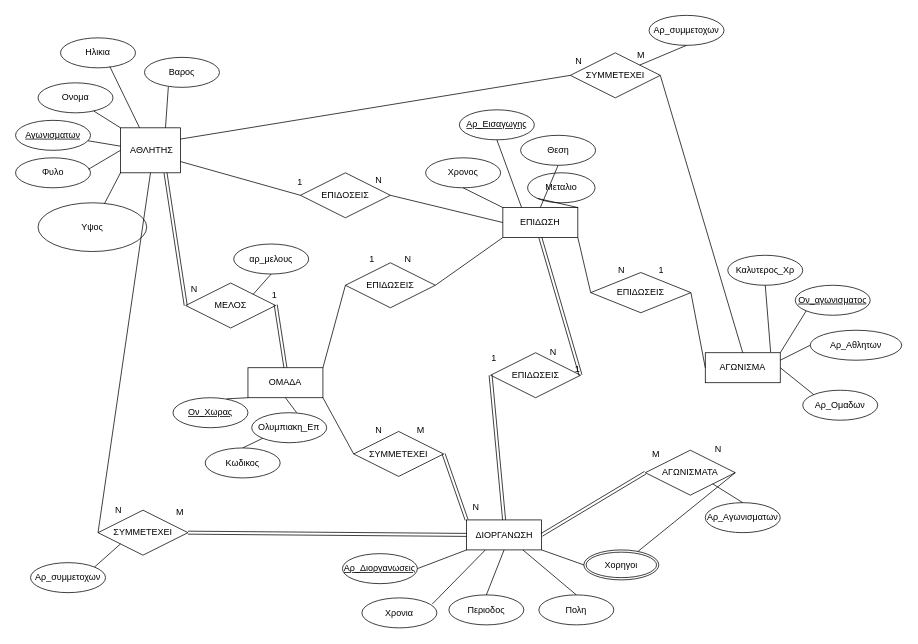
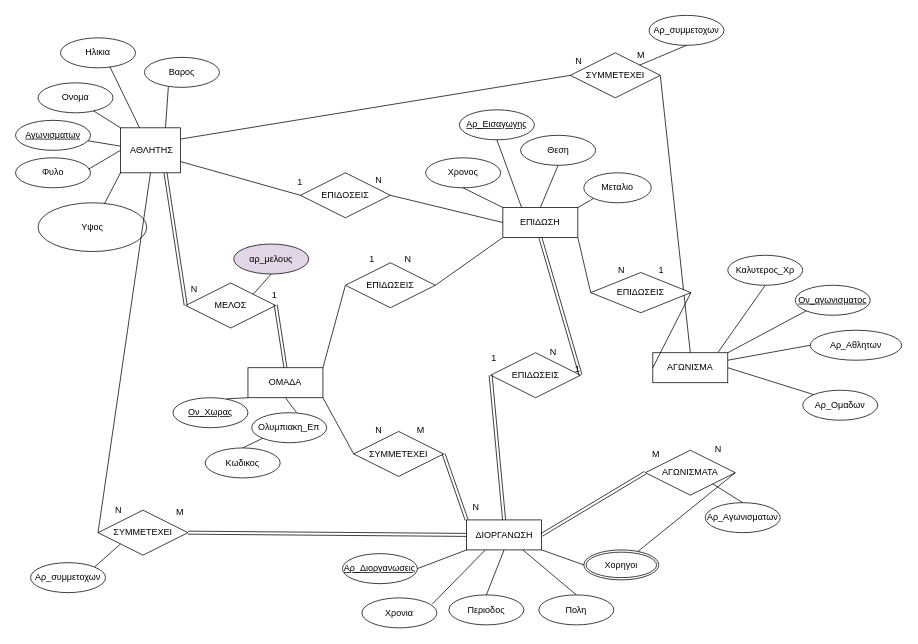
(561, 188) -> (618, 188)
(271, 259) -> (271, 259)
(743, 368) -> (690, 368)
